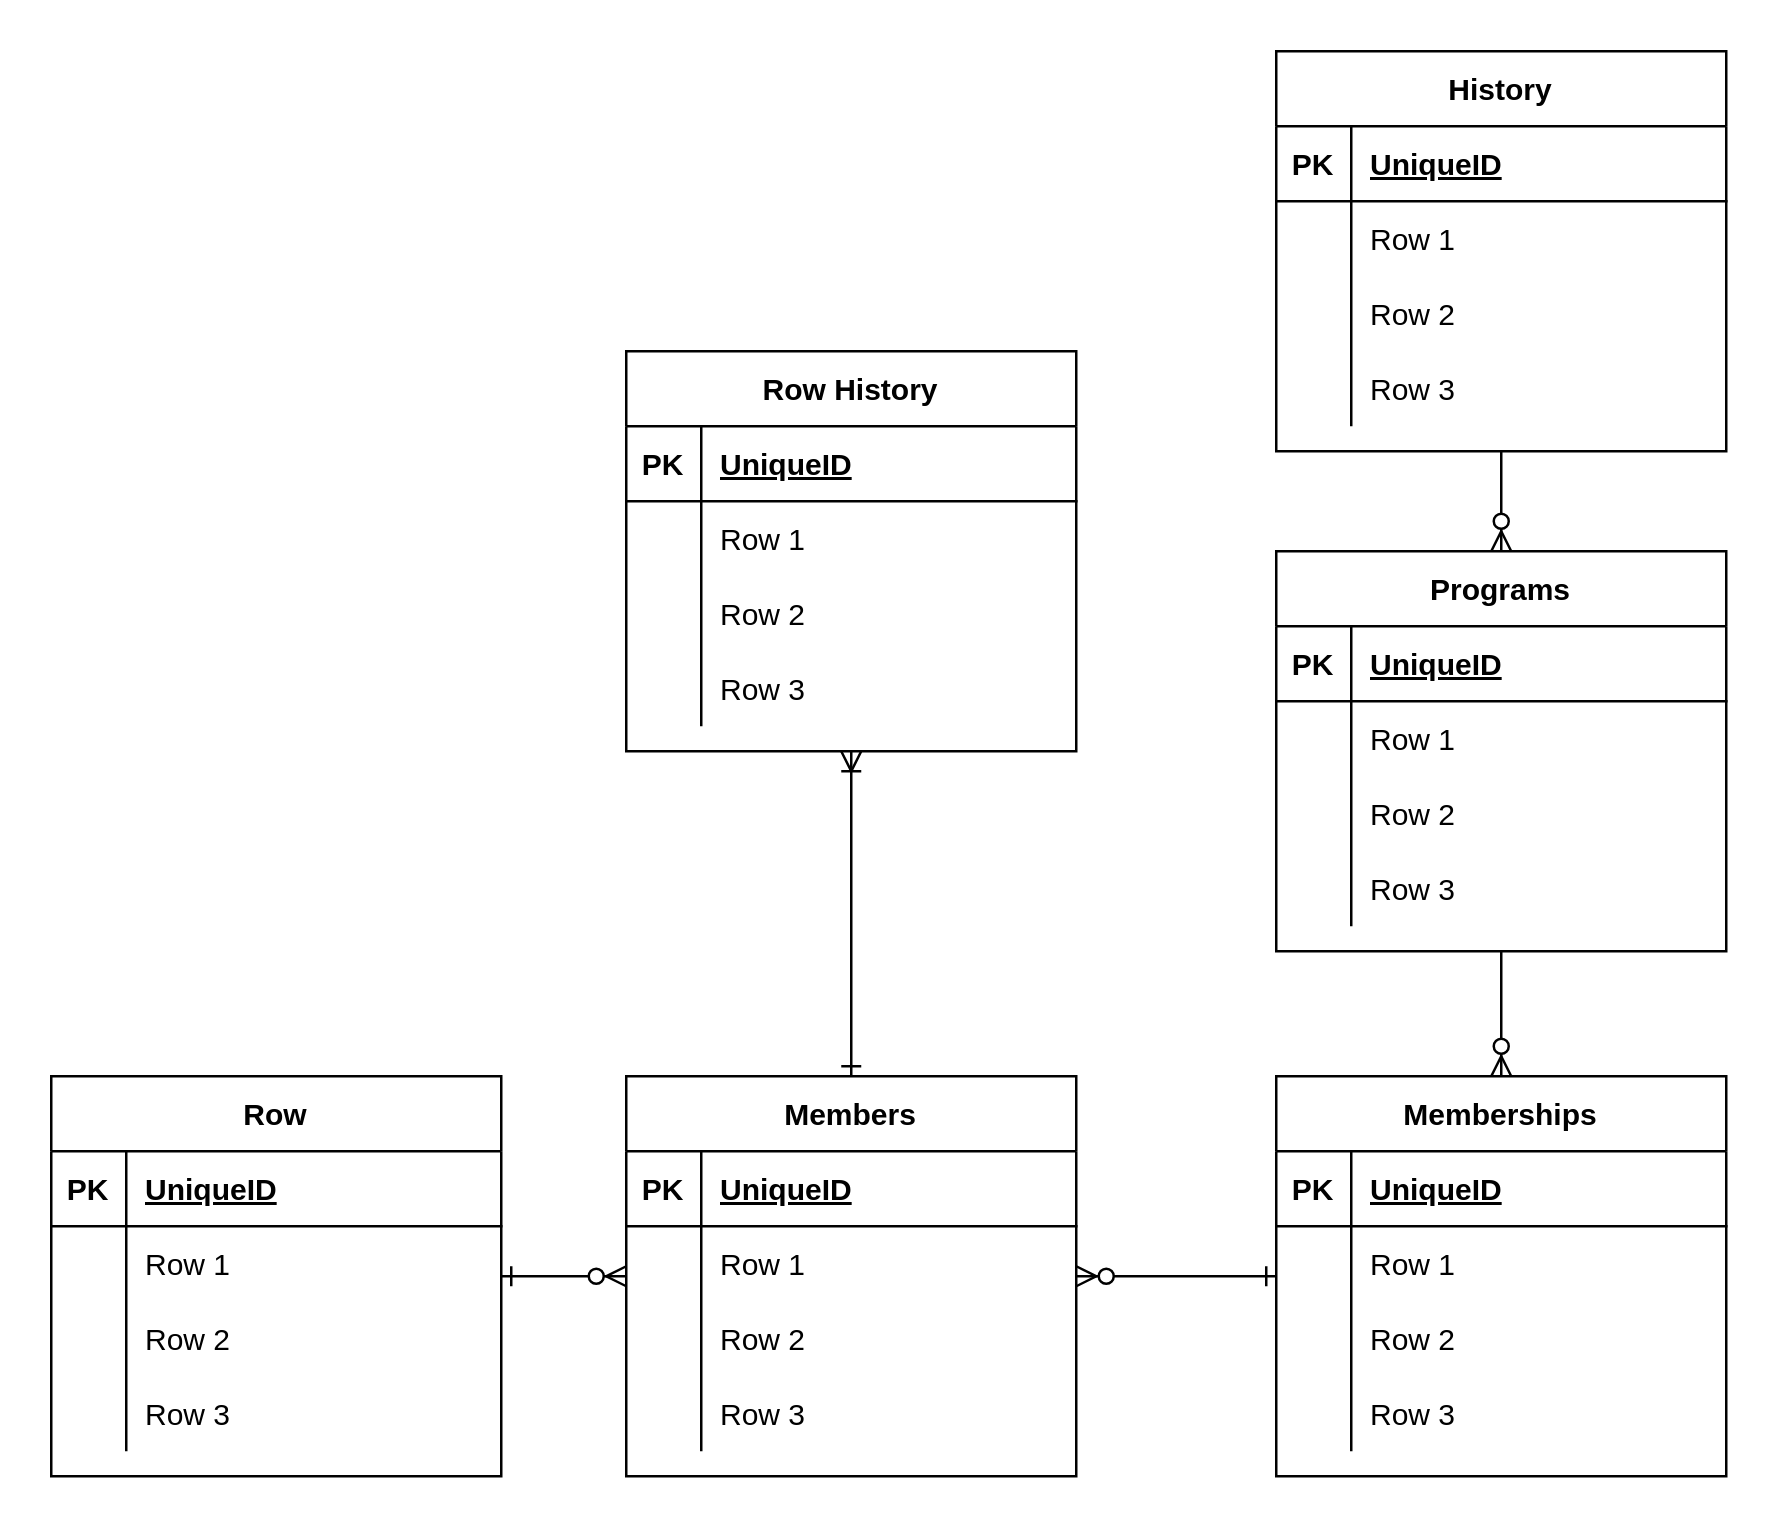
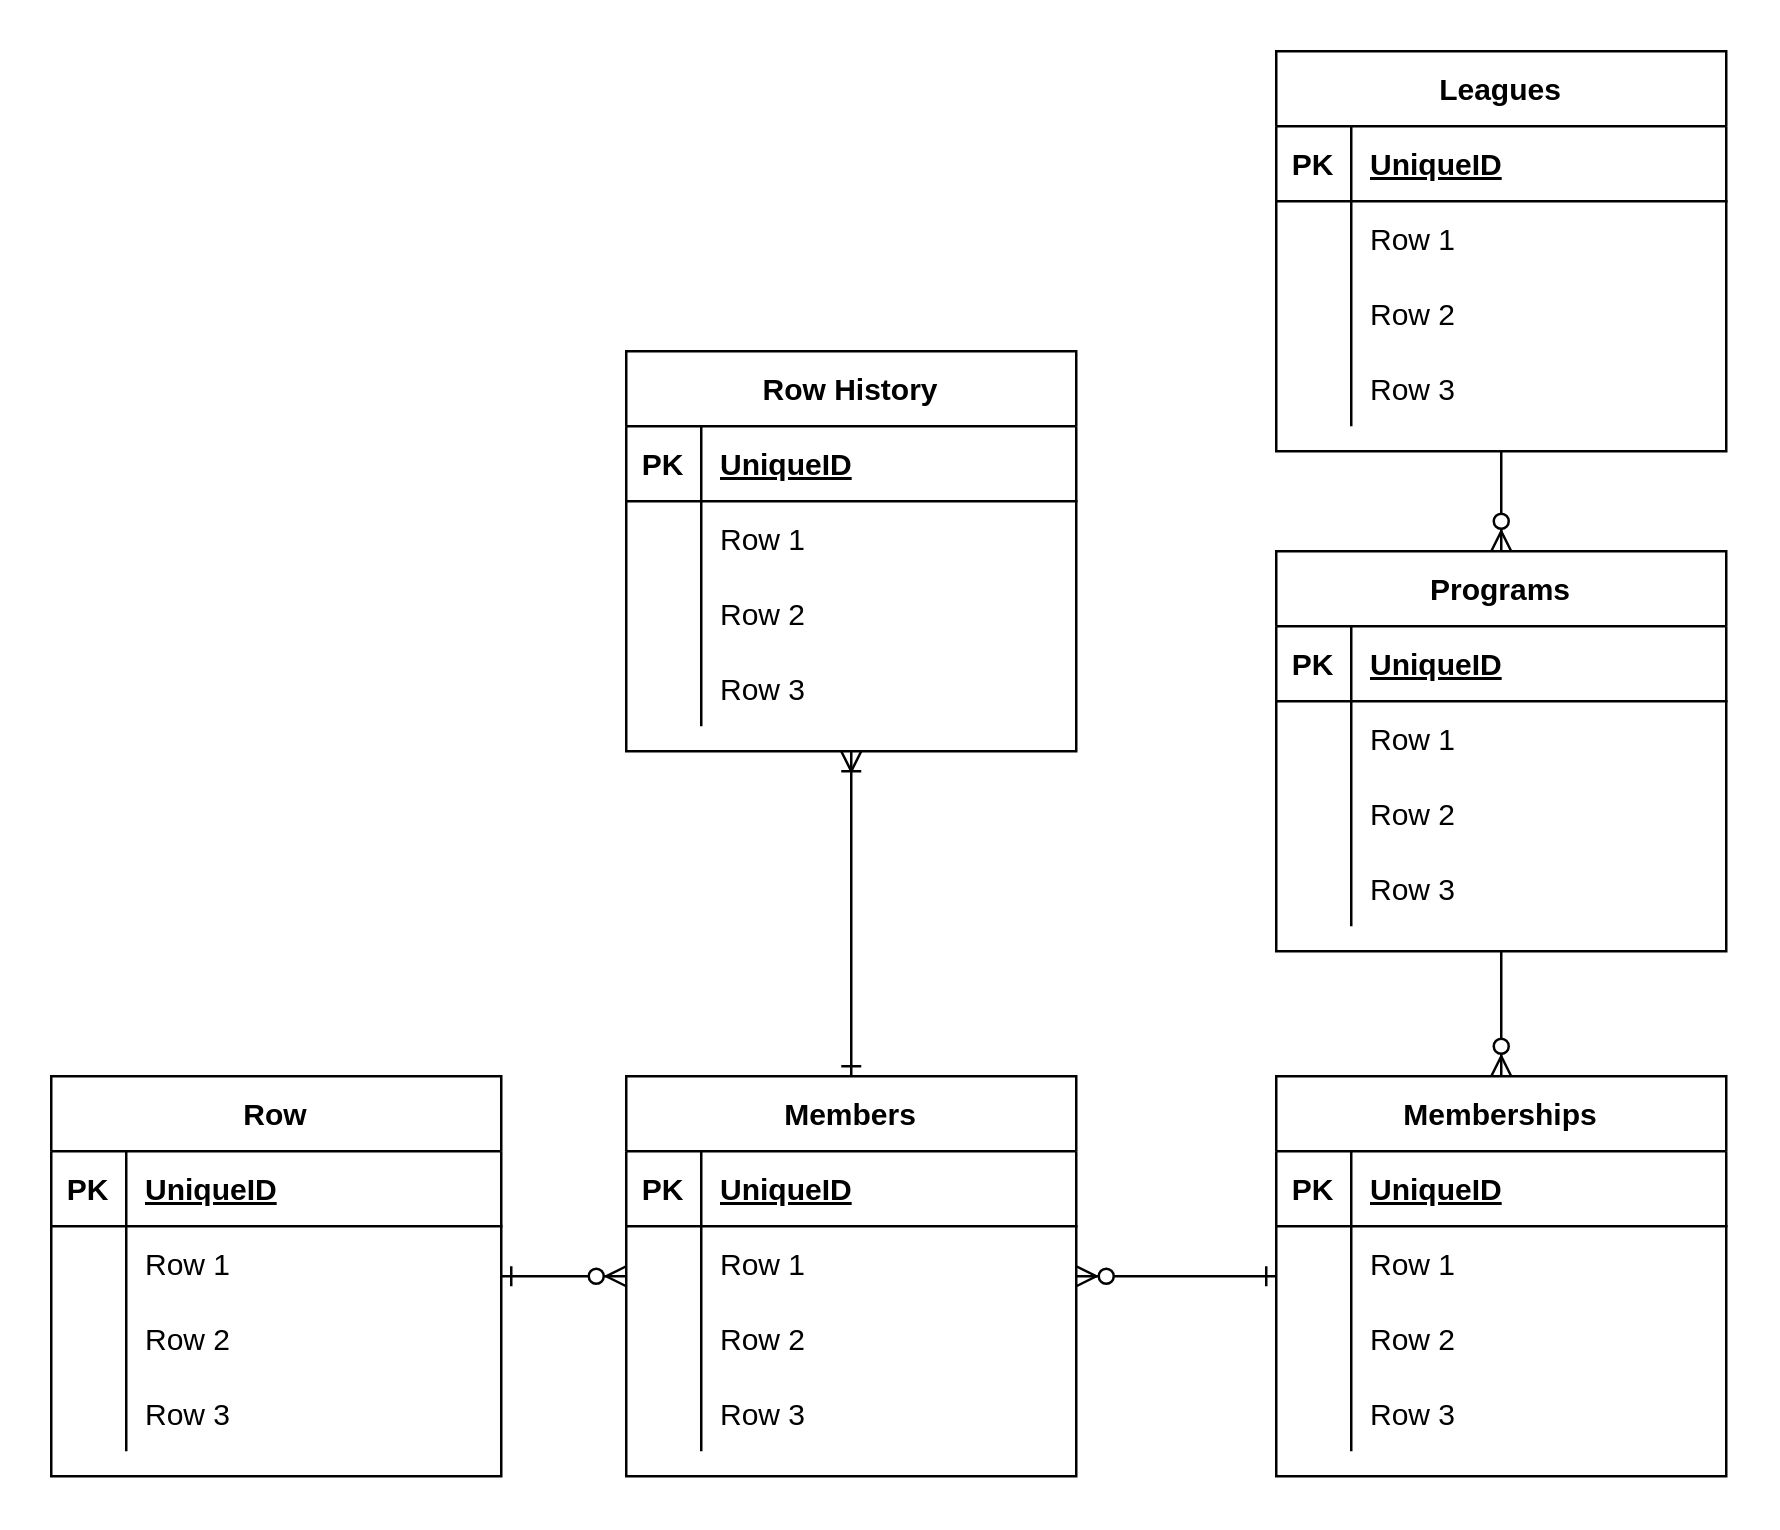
(1500, 90) -> (1500, 90)
